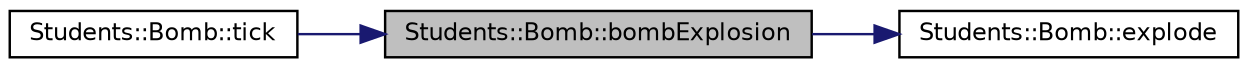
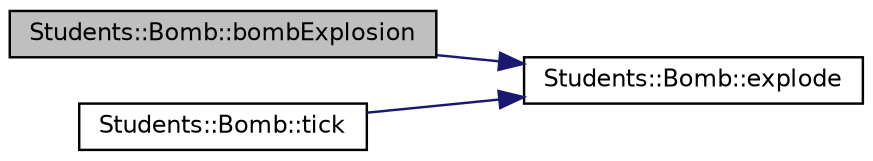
(329, 34) -> (433, 106)
